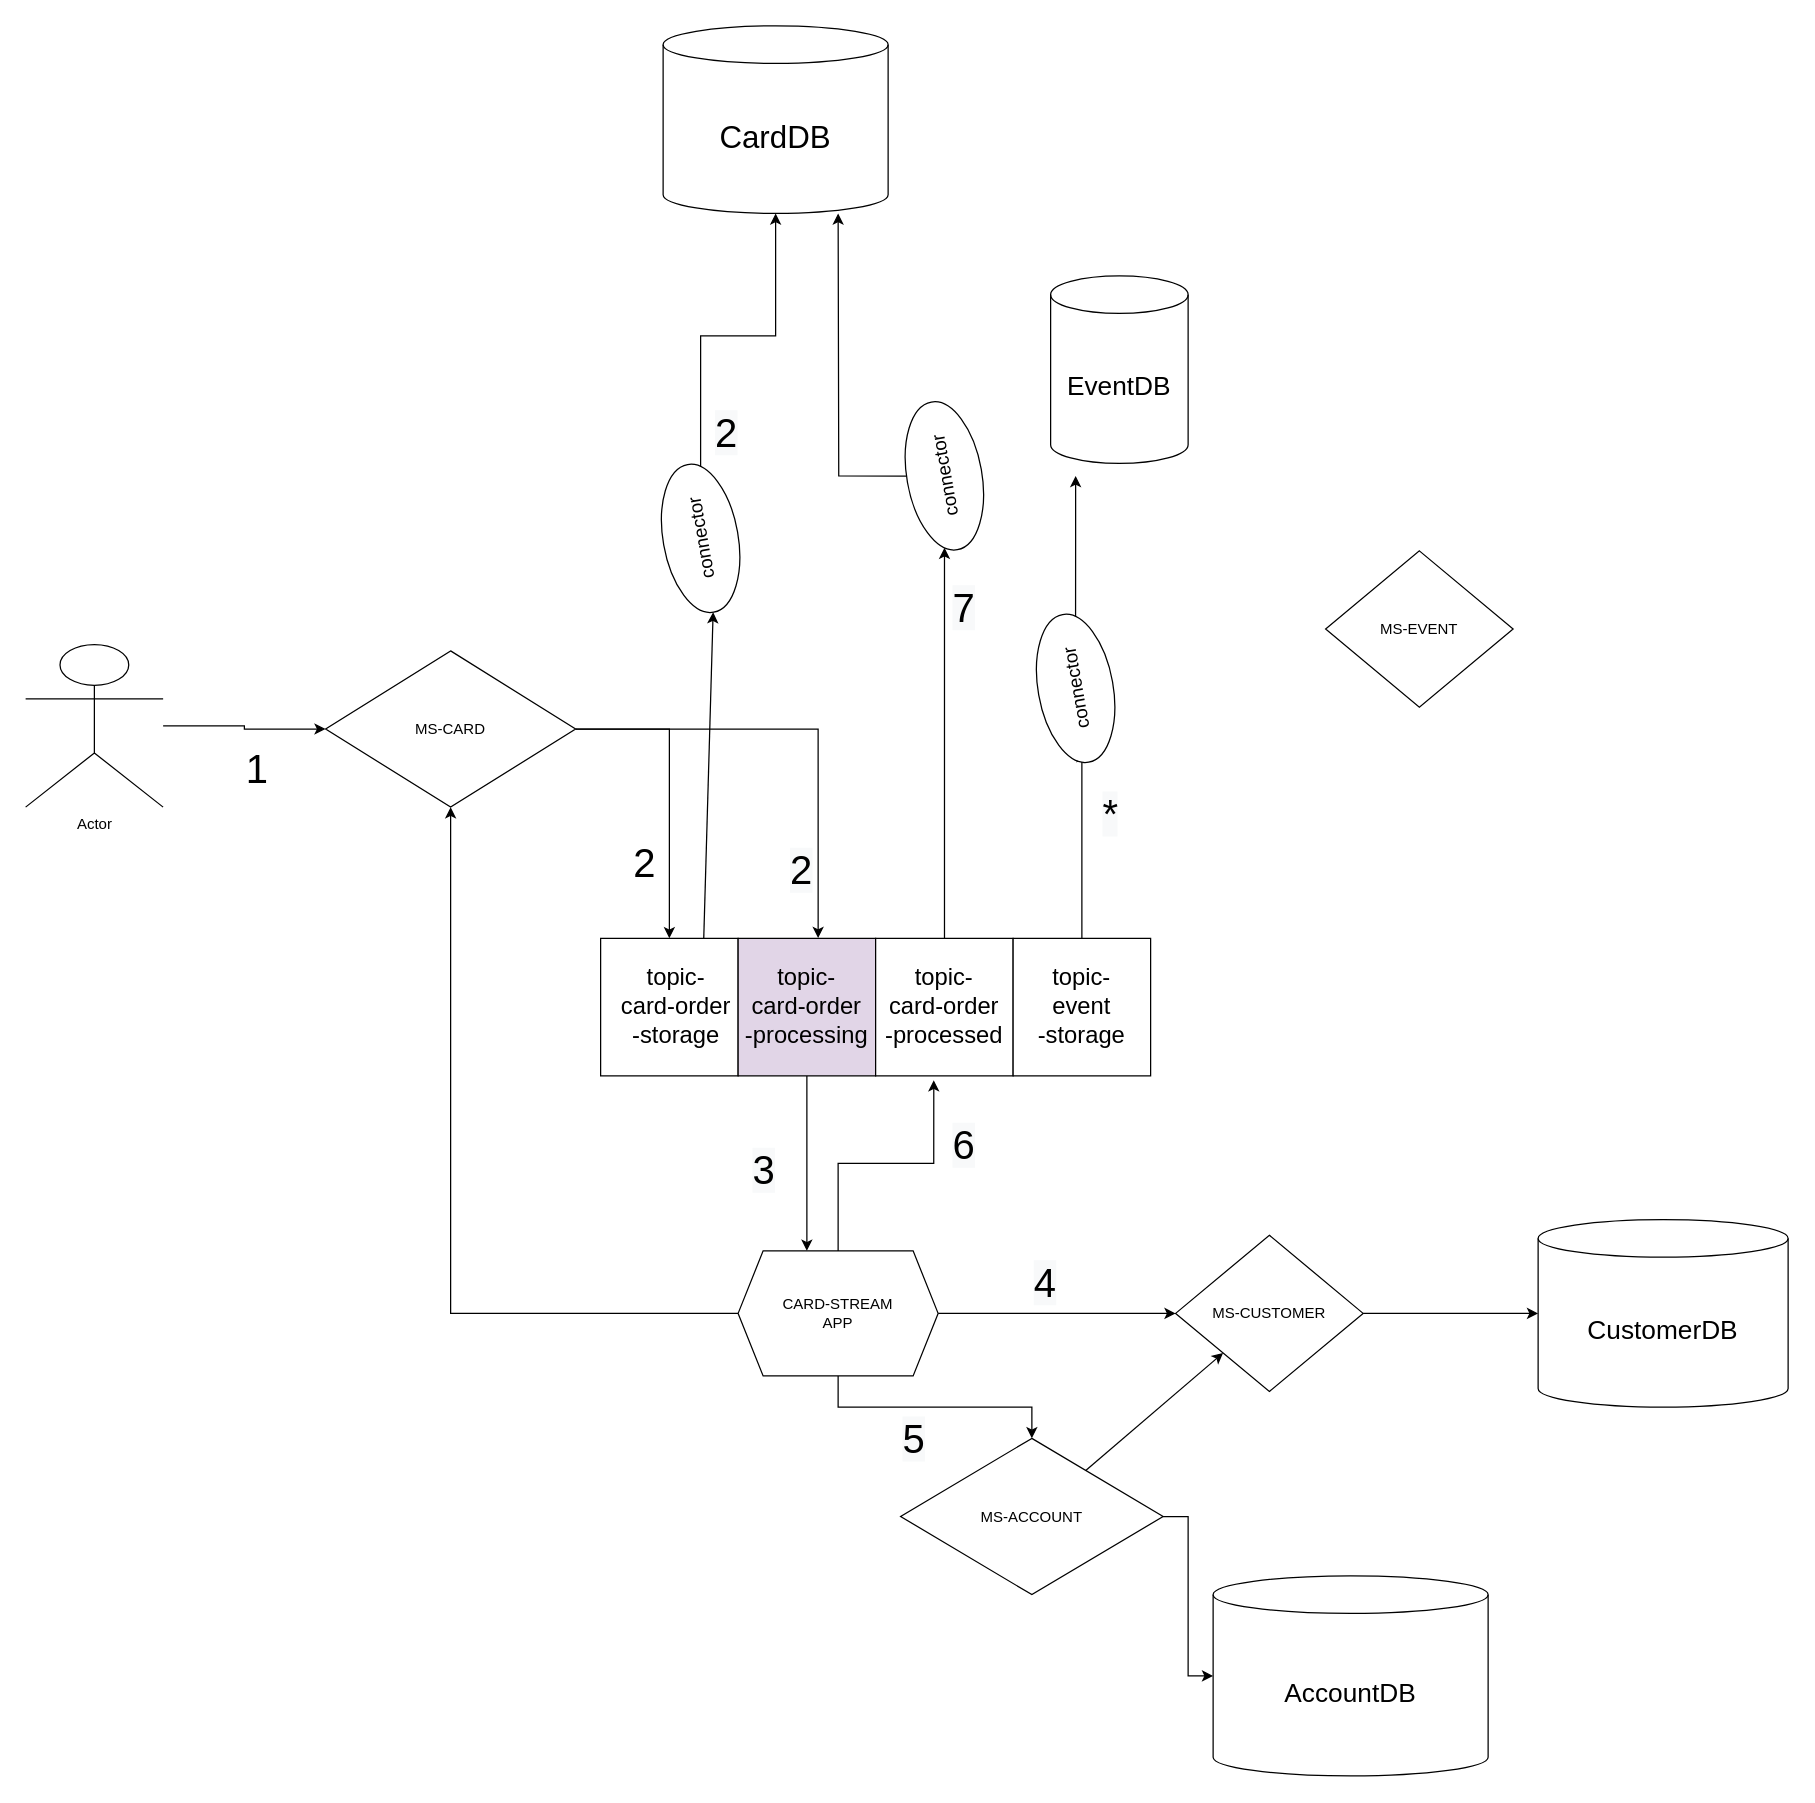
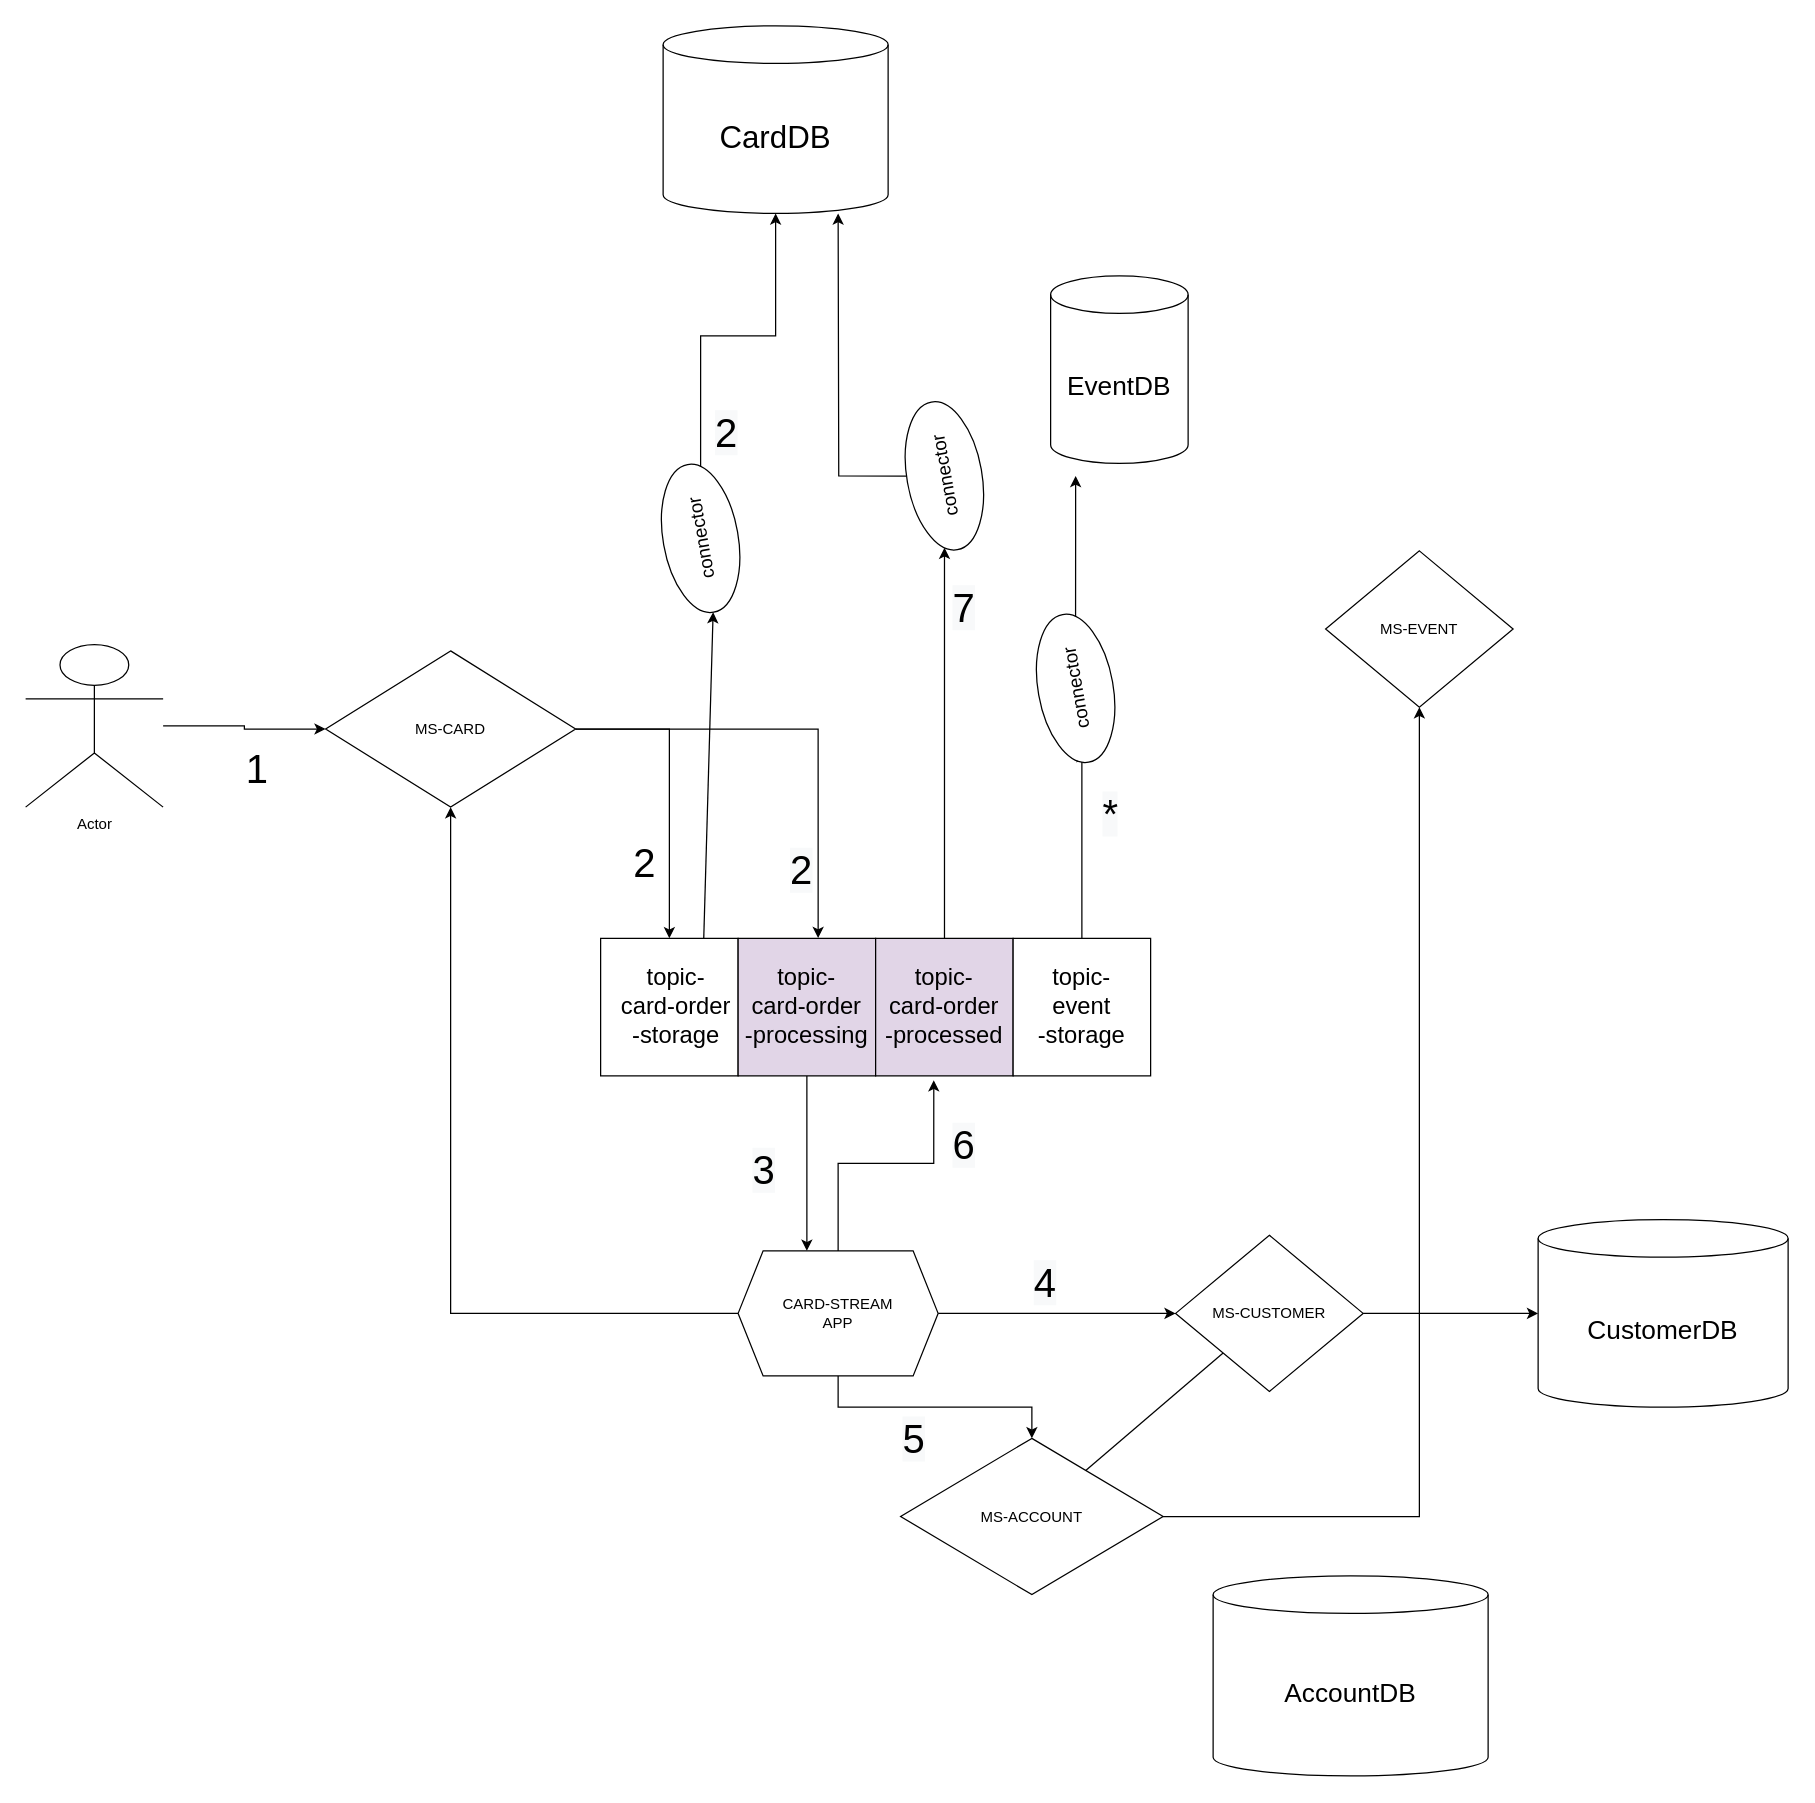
(944, 1007) -> (944, 1007)
(1216, 1359) -> (1219, 1357)
(1188, 1602) -> (1419, 1233)
